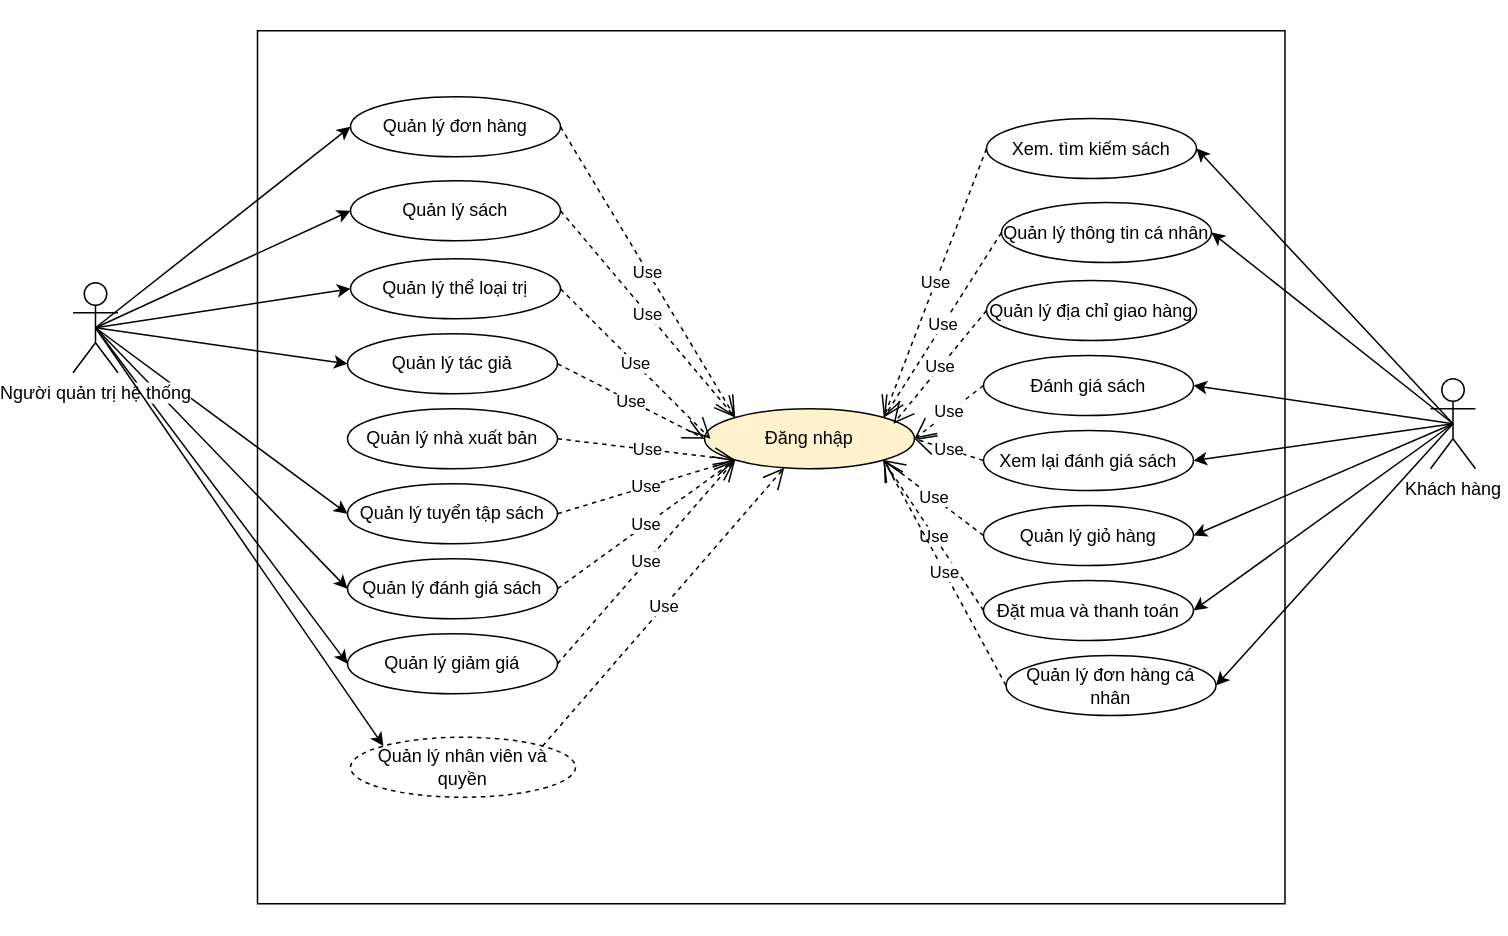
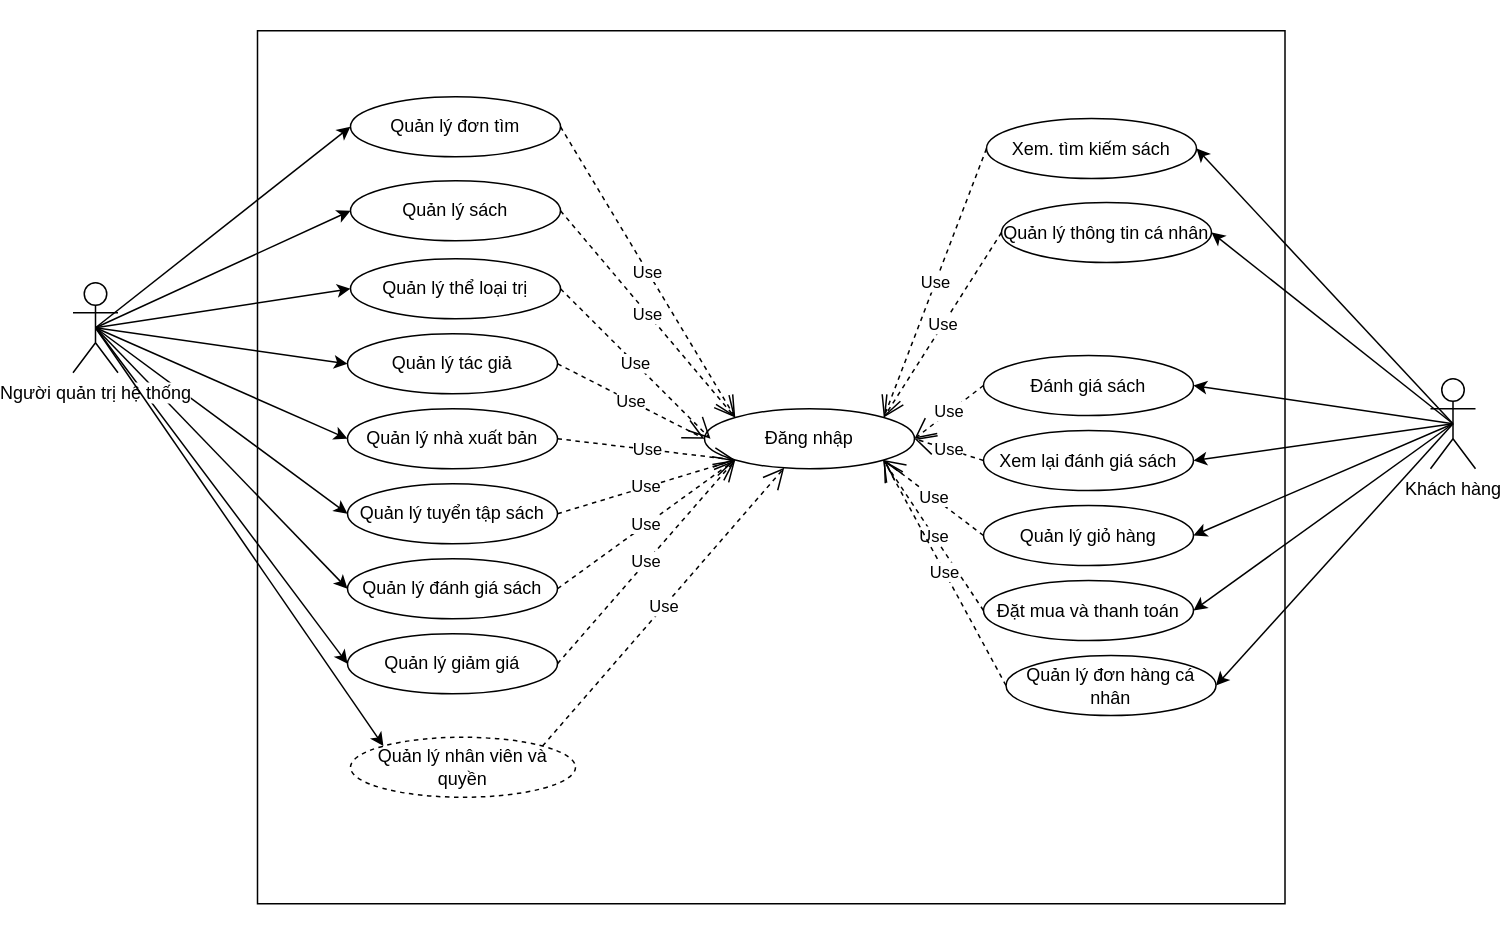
(455, 127) -> (455, 127)
(1091, 311) -> none
(941, 365) -> none
none -> (222, 384)
(809, 439) -> (809, 439)
